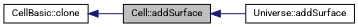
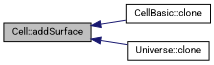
(111, 14) -> (113, 22)
(300, 14) -> (168, 51)
